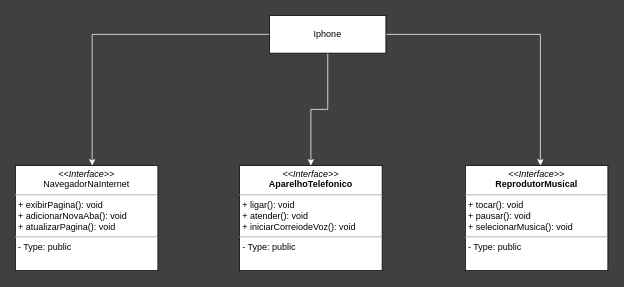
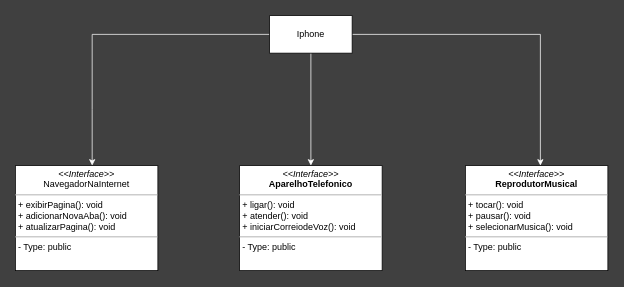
(328, 34) -> (311, 34)
